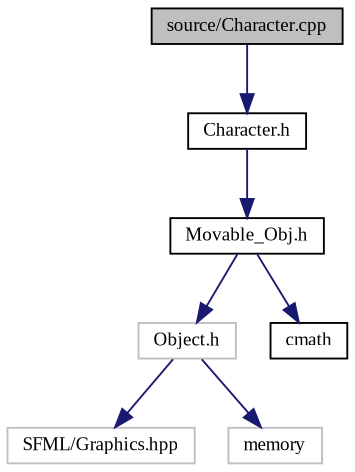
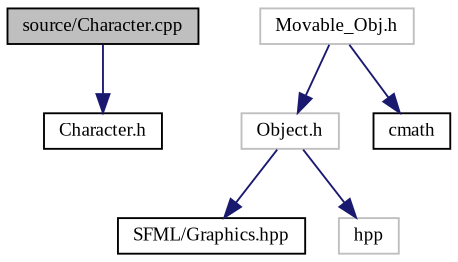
(247, 174) -> none
(247, 236) -> (337, 26)
(101, 446) -> (212, 236)
(275, 446) -> (369, 236)
